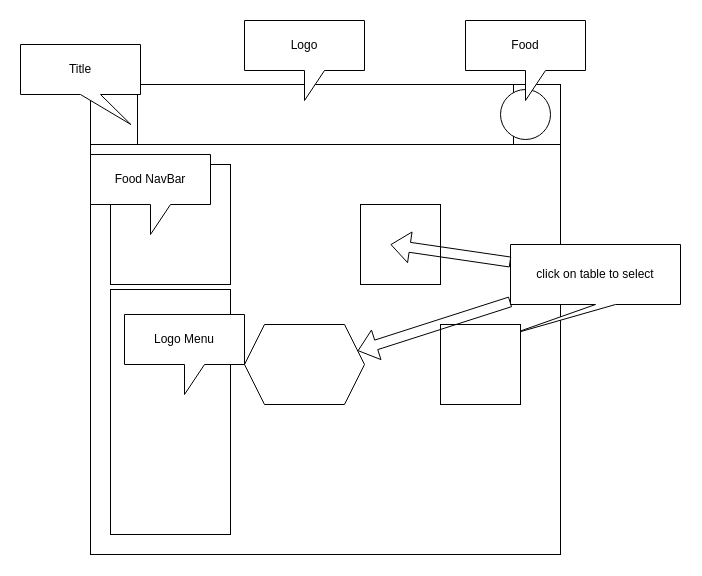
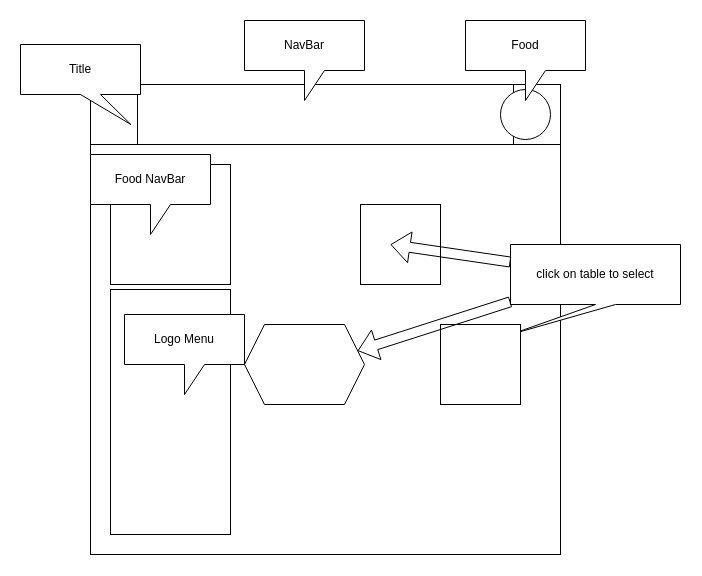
(305, 46) -> (305, 46)
